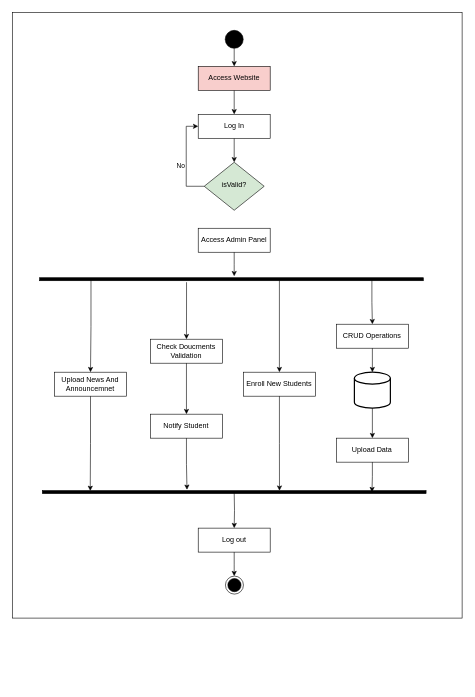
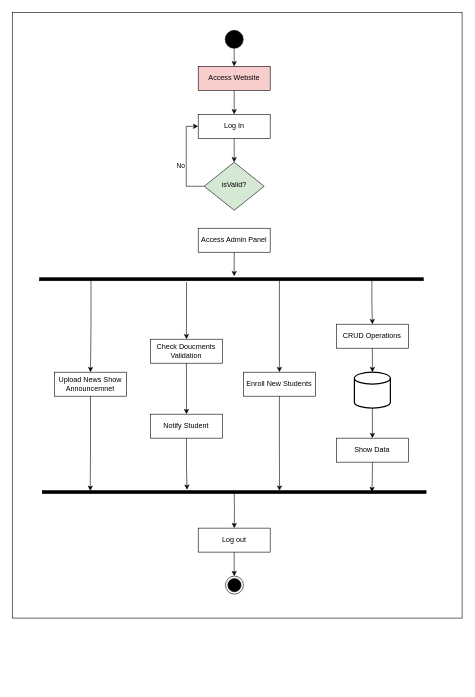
(90, 384) -> (90, 384)
(372, 450) -> (372, 450)
